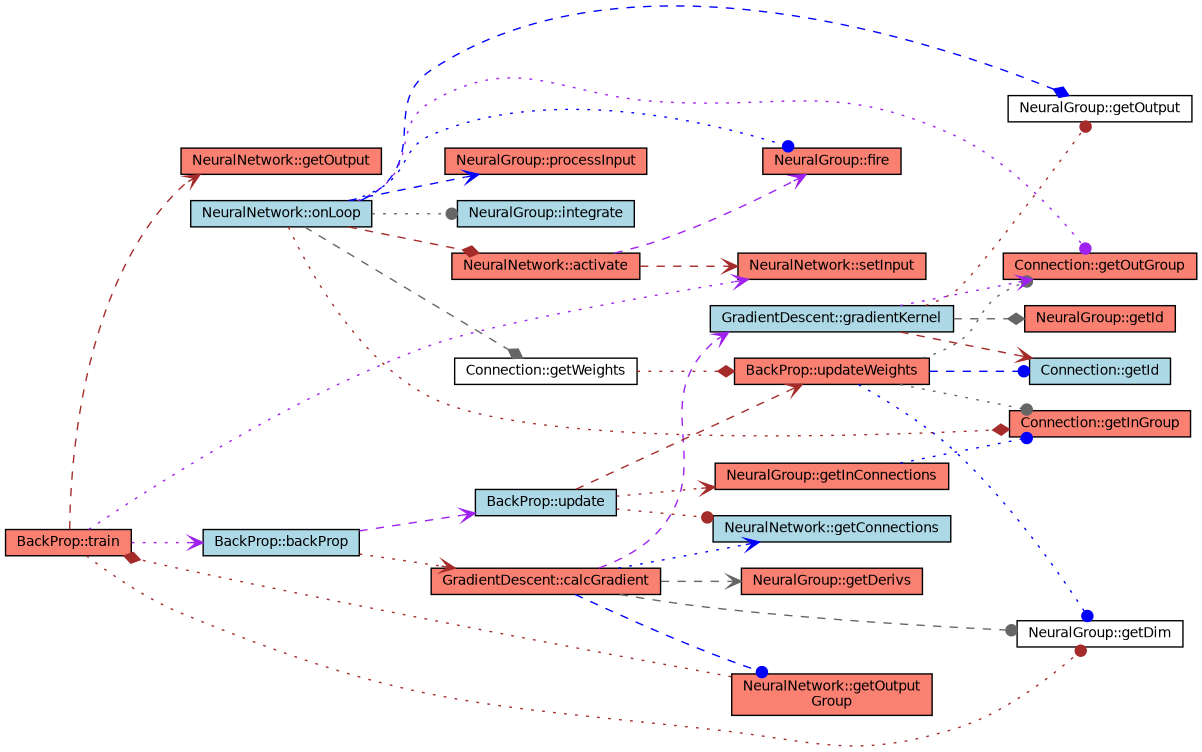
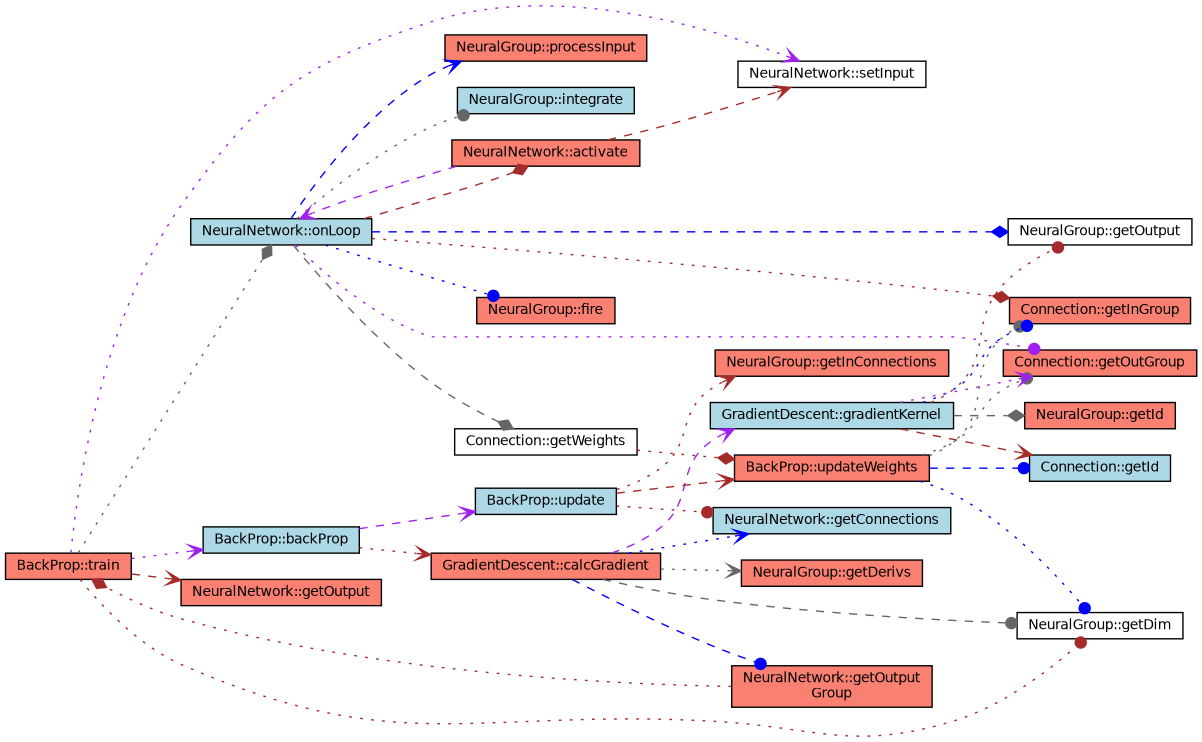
(706, 222) -> (384, 188)
(832, 266) -> (832, 74)
none -> (170, 406)
(967, 450) -> (975, 369)
(694, 581) -> (694, 570)
